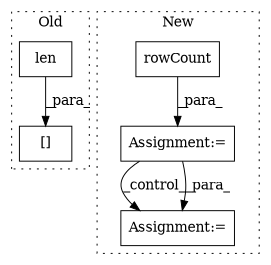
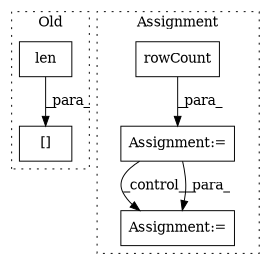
(178, 23) -> (178, 23)
